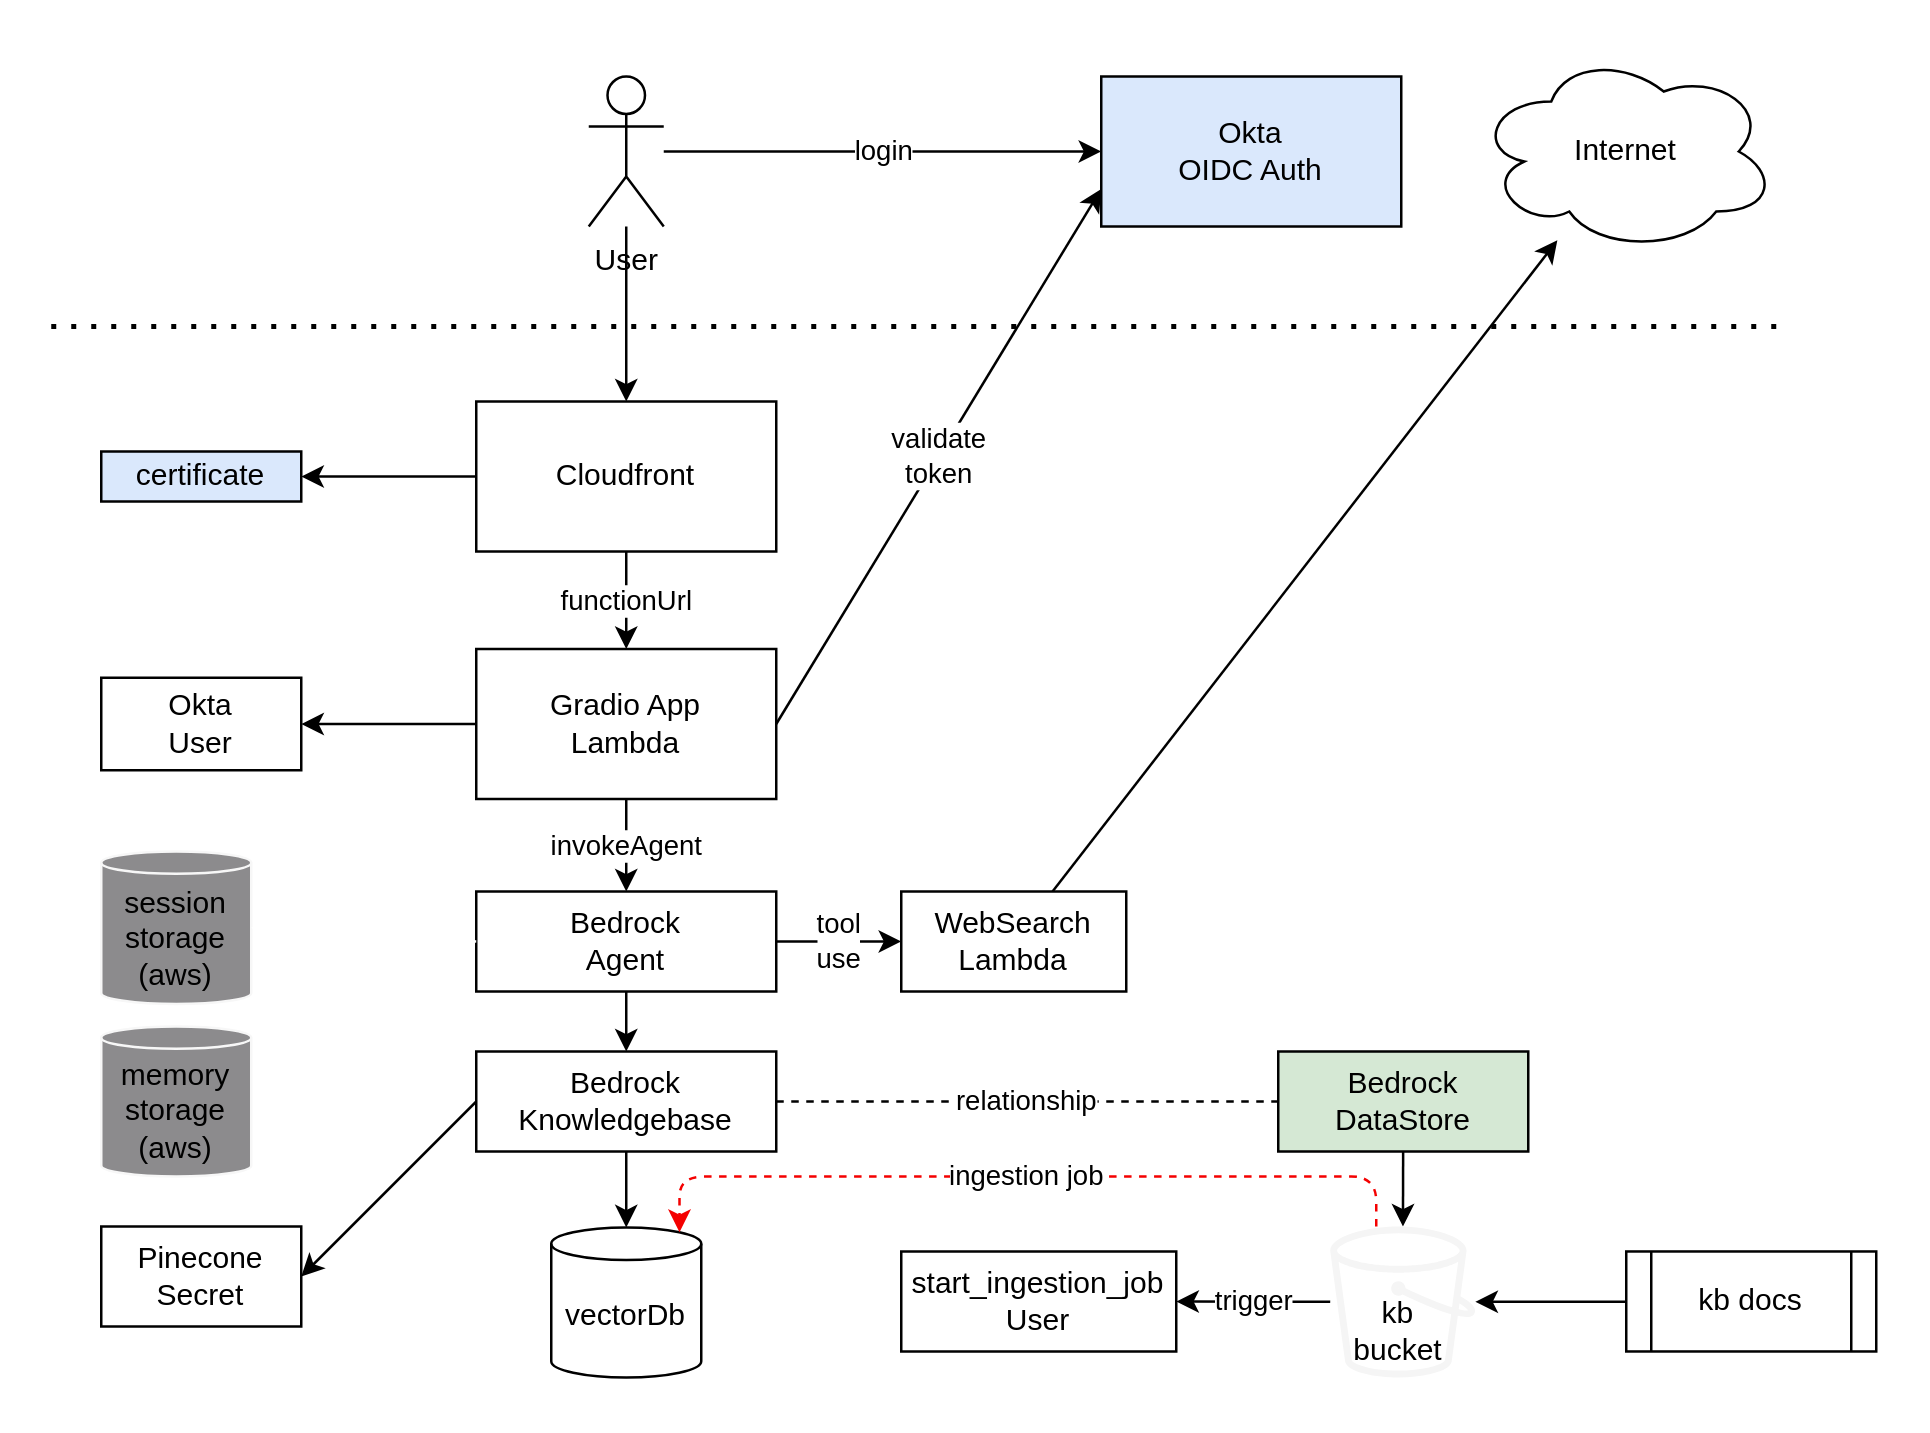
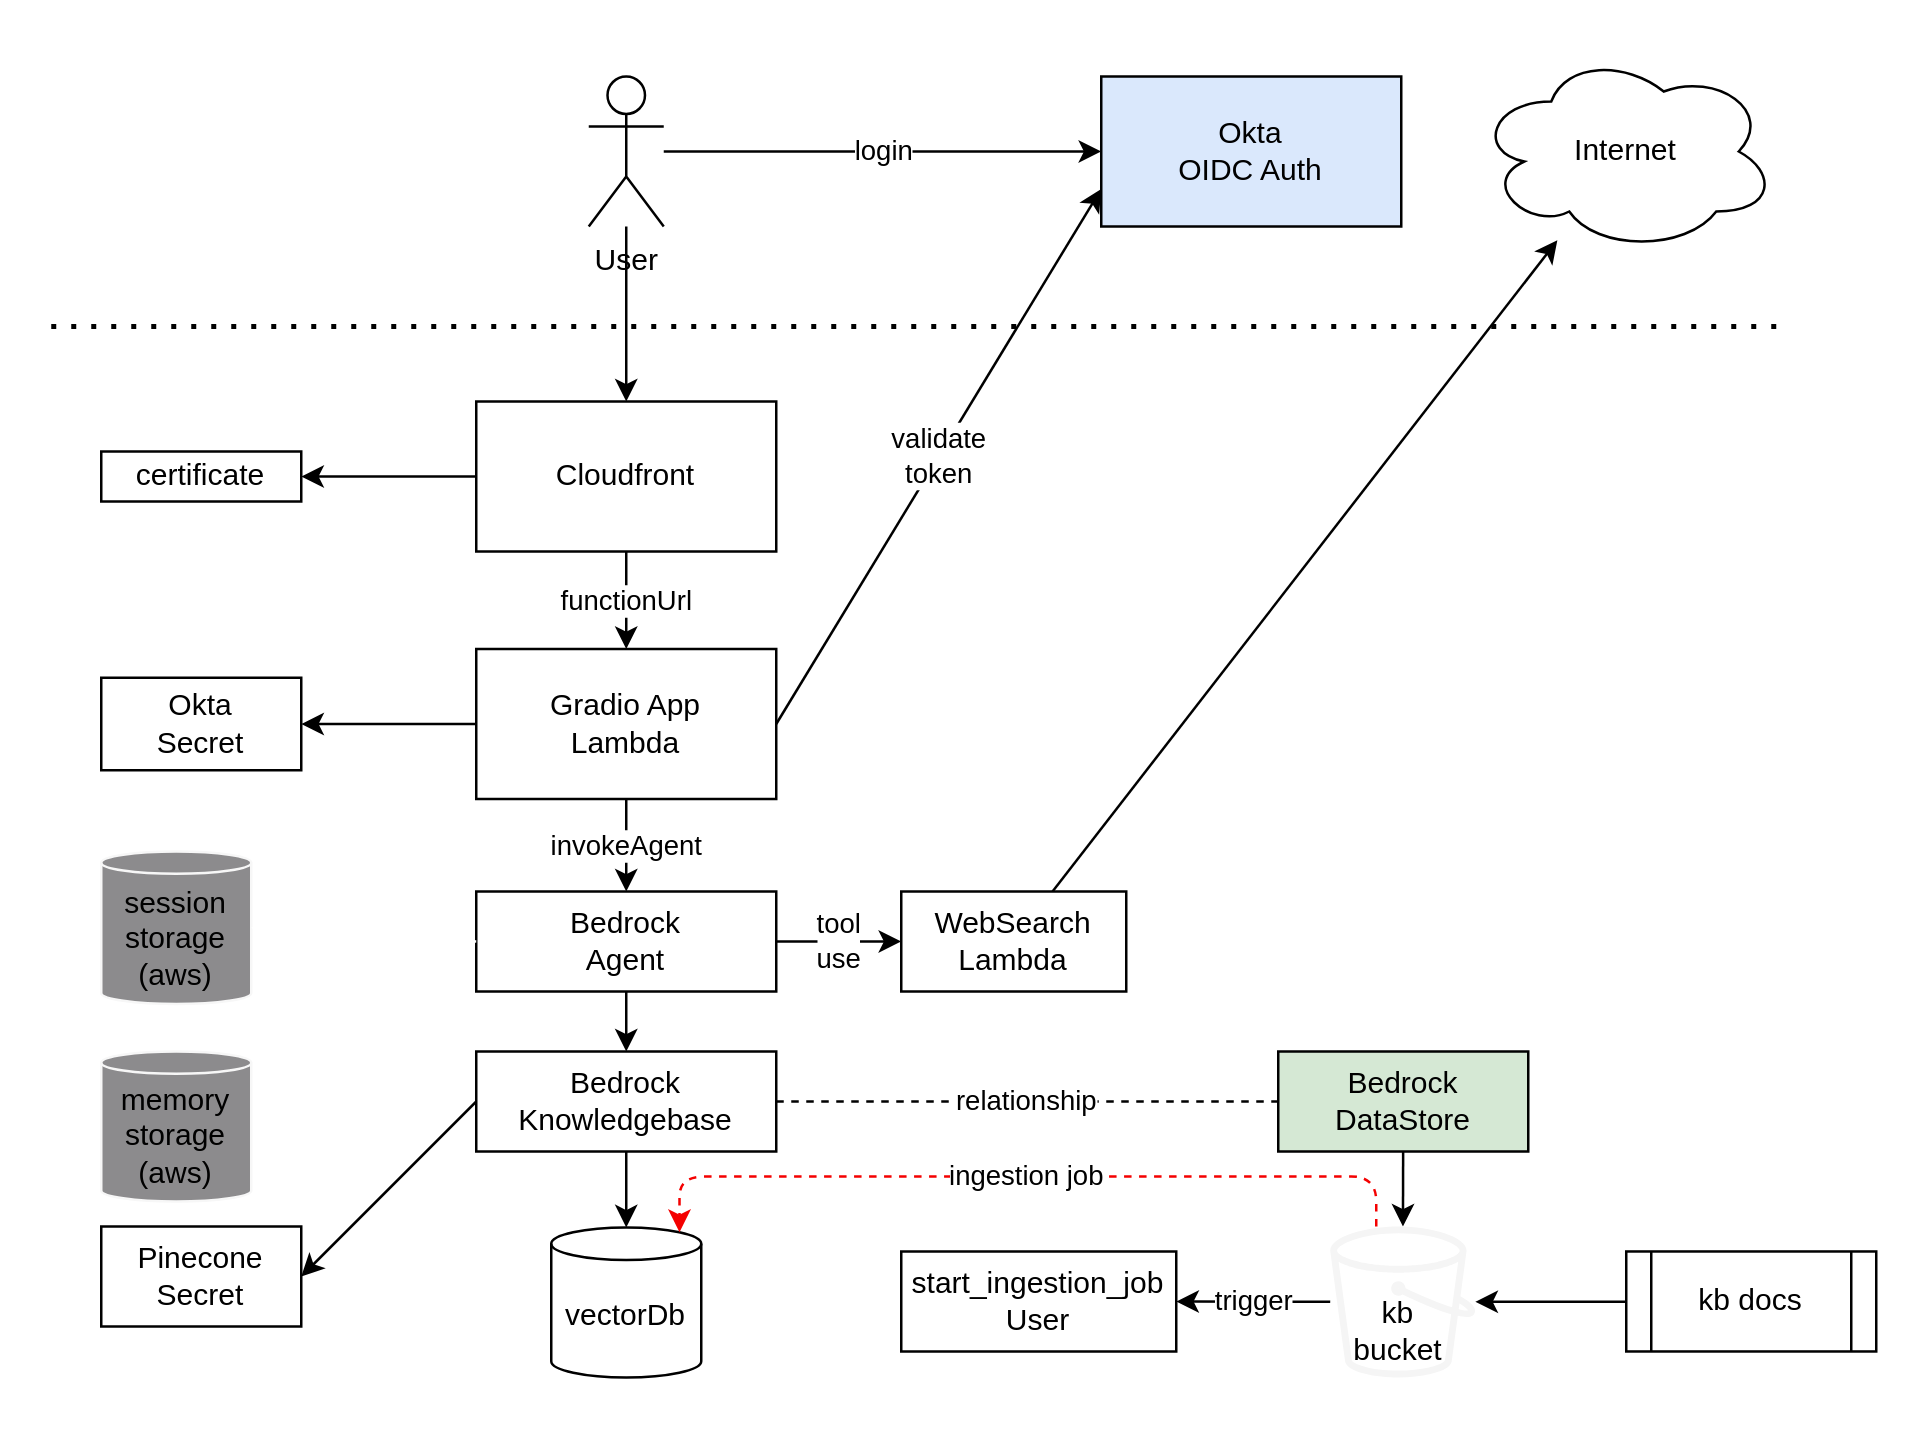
(201, 476) -> (201, 476)
(201, 724) -> (201, 724)
(176, 1101) -> (176, 1126)
